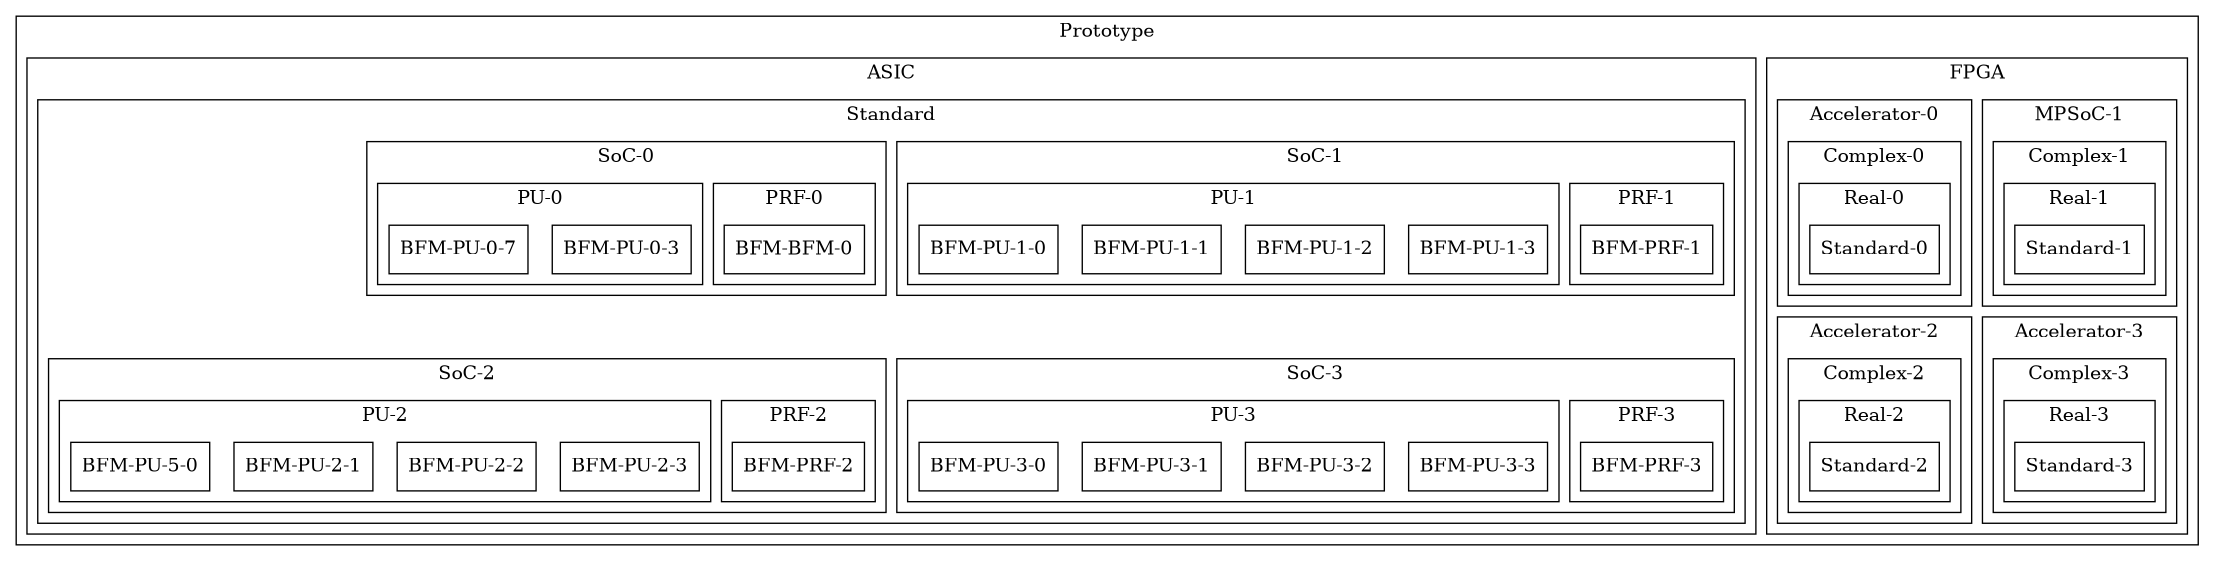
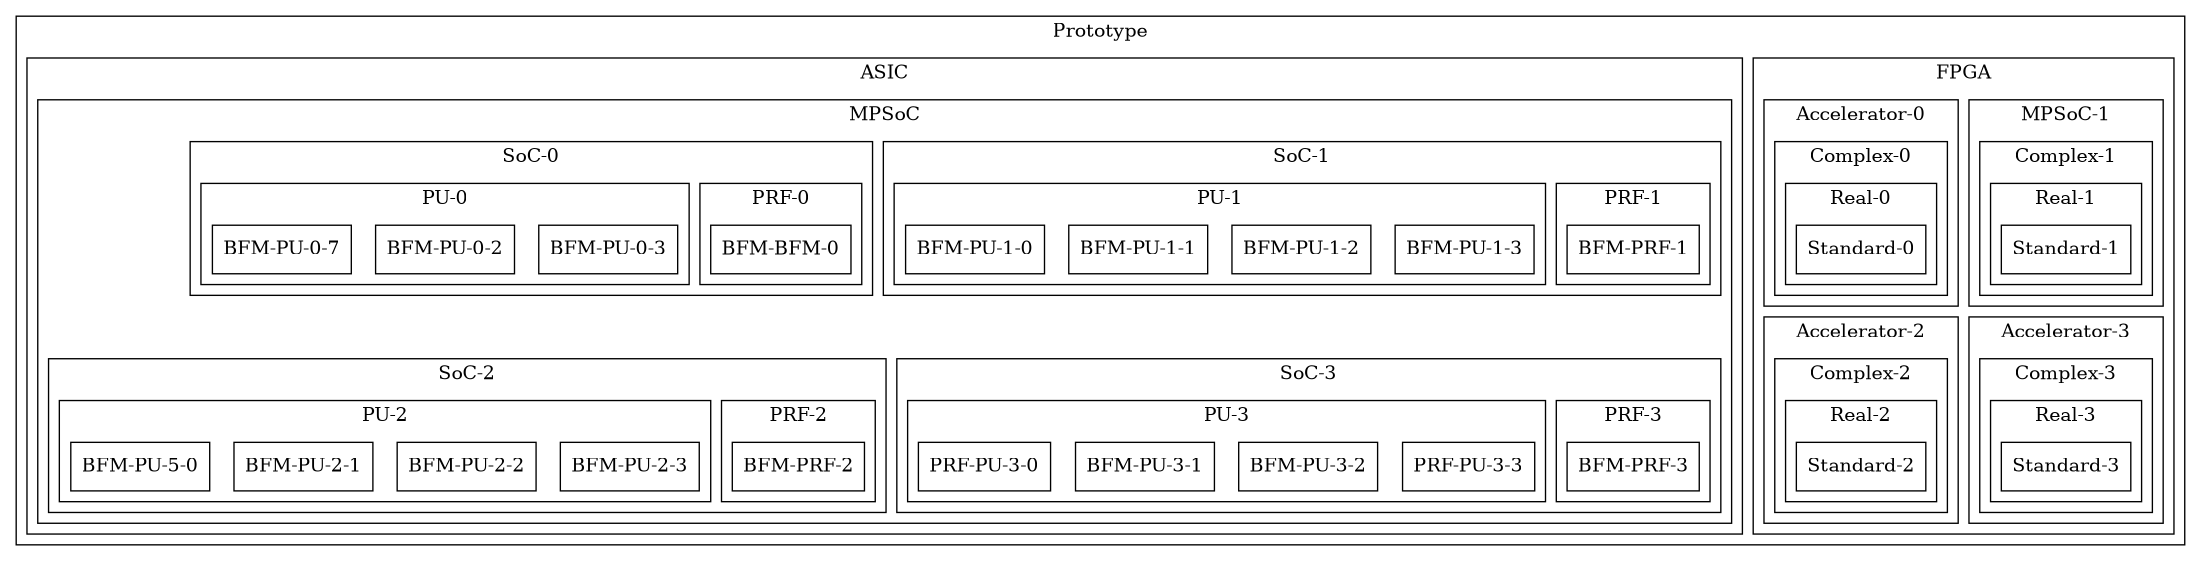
(891, 115) -> (885, 115)
none -> (445, 249)
(989, 467) -> (984, 467)
(1478, 467) -> (1469, 467)
